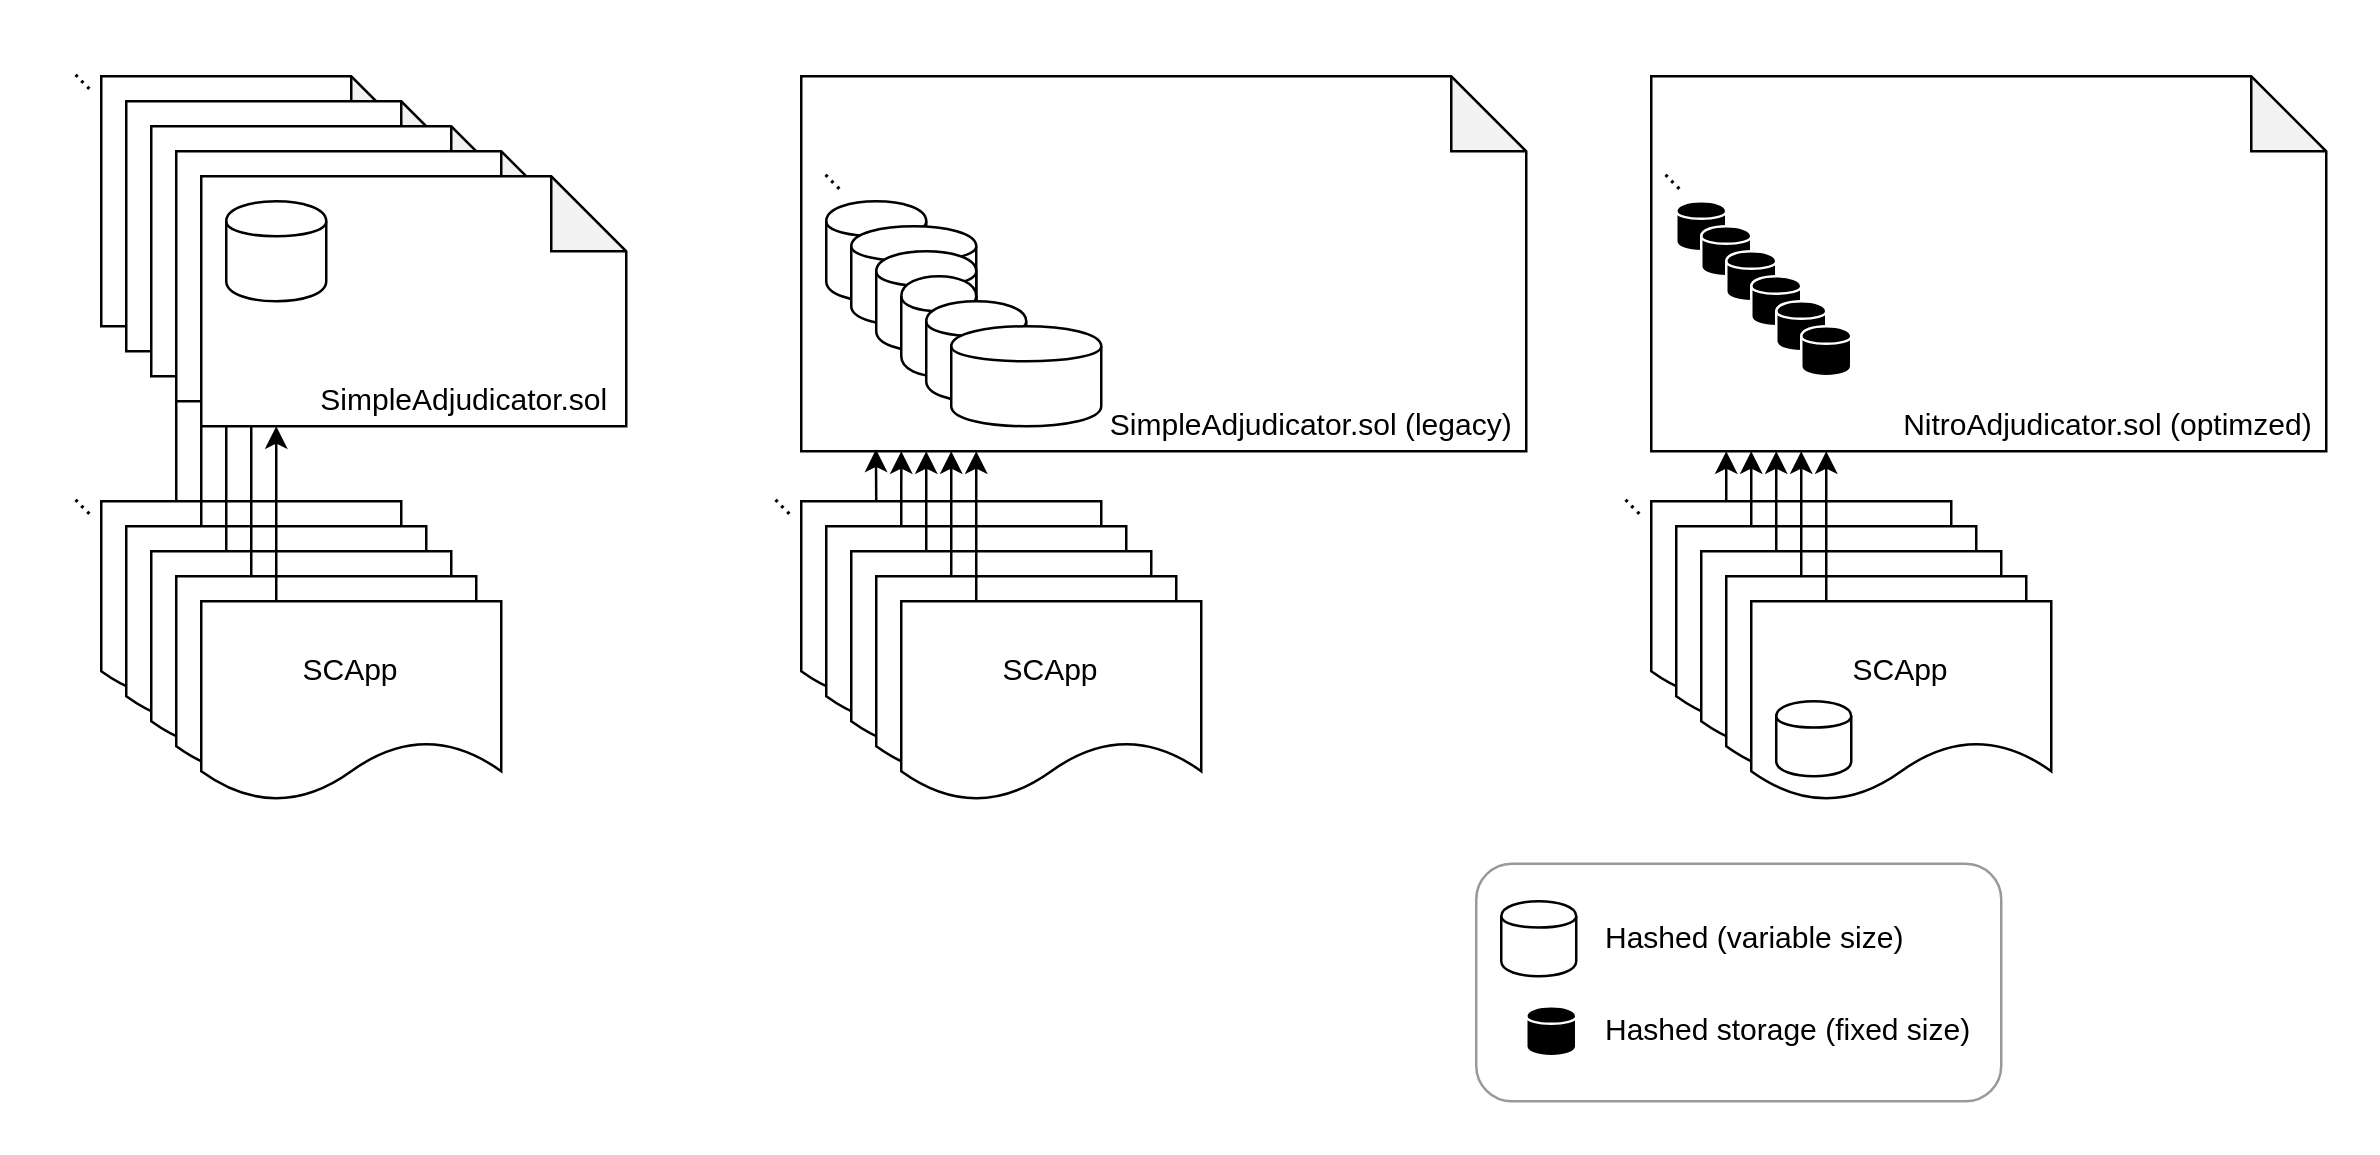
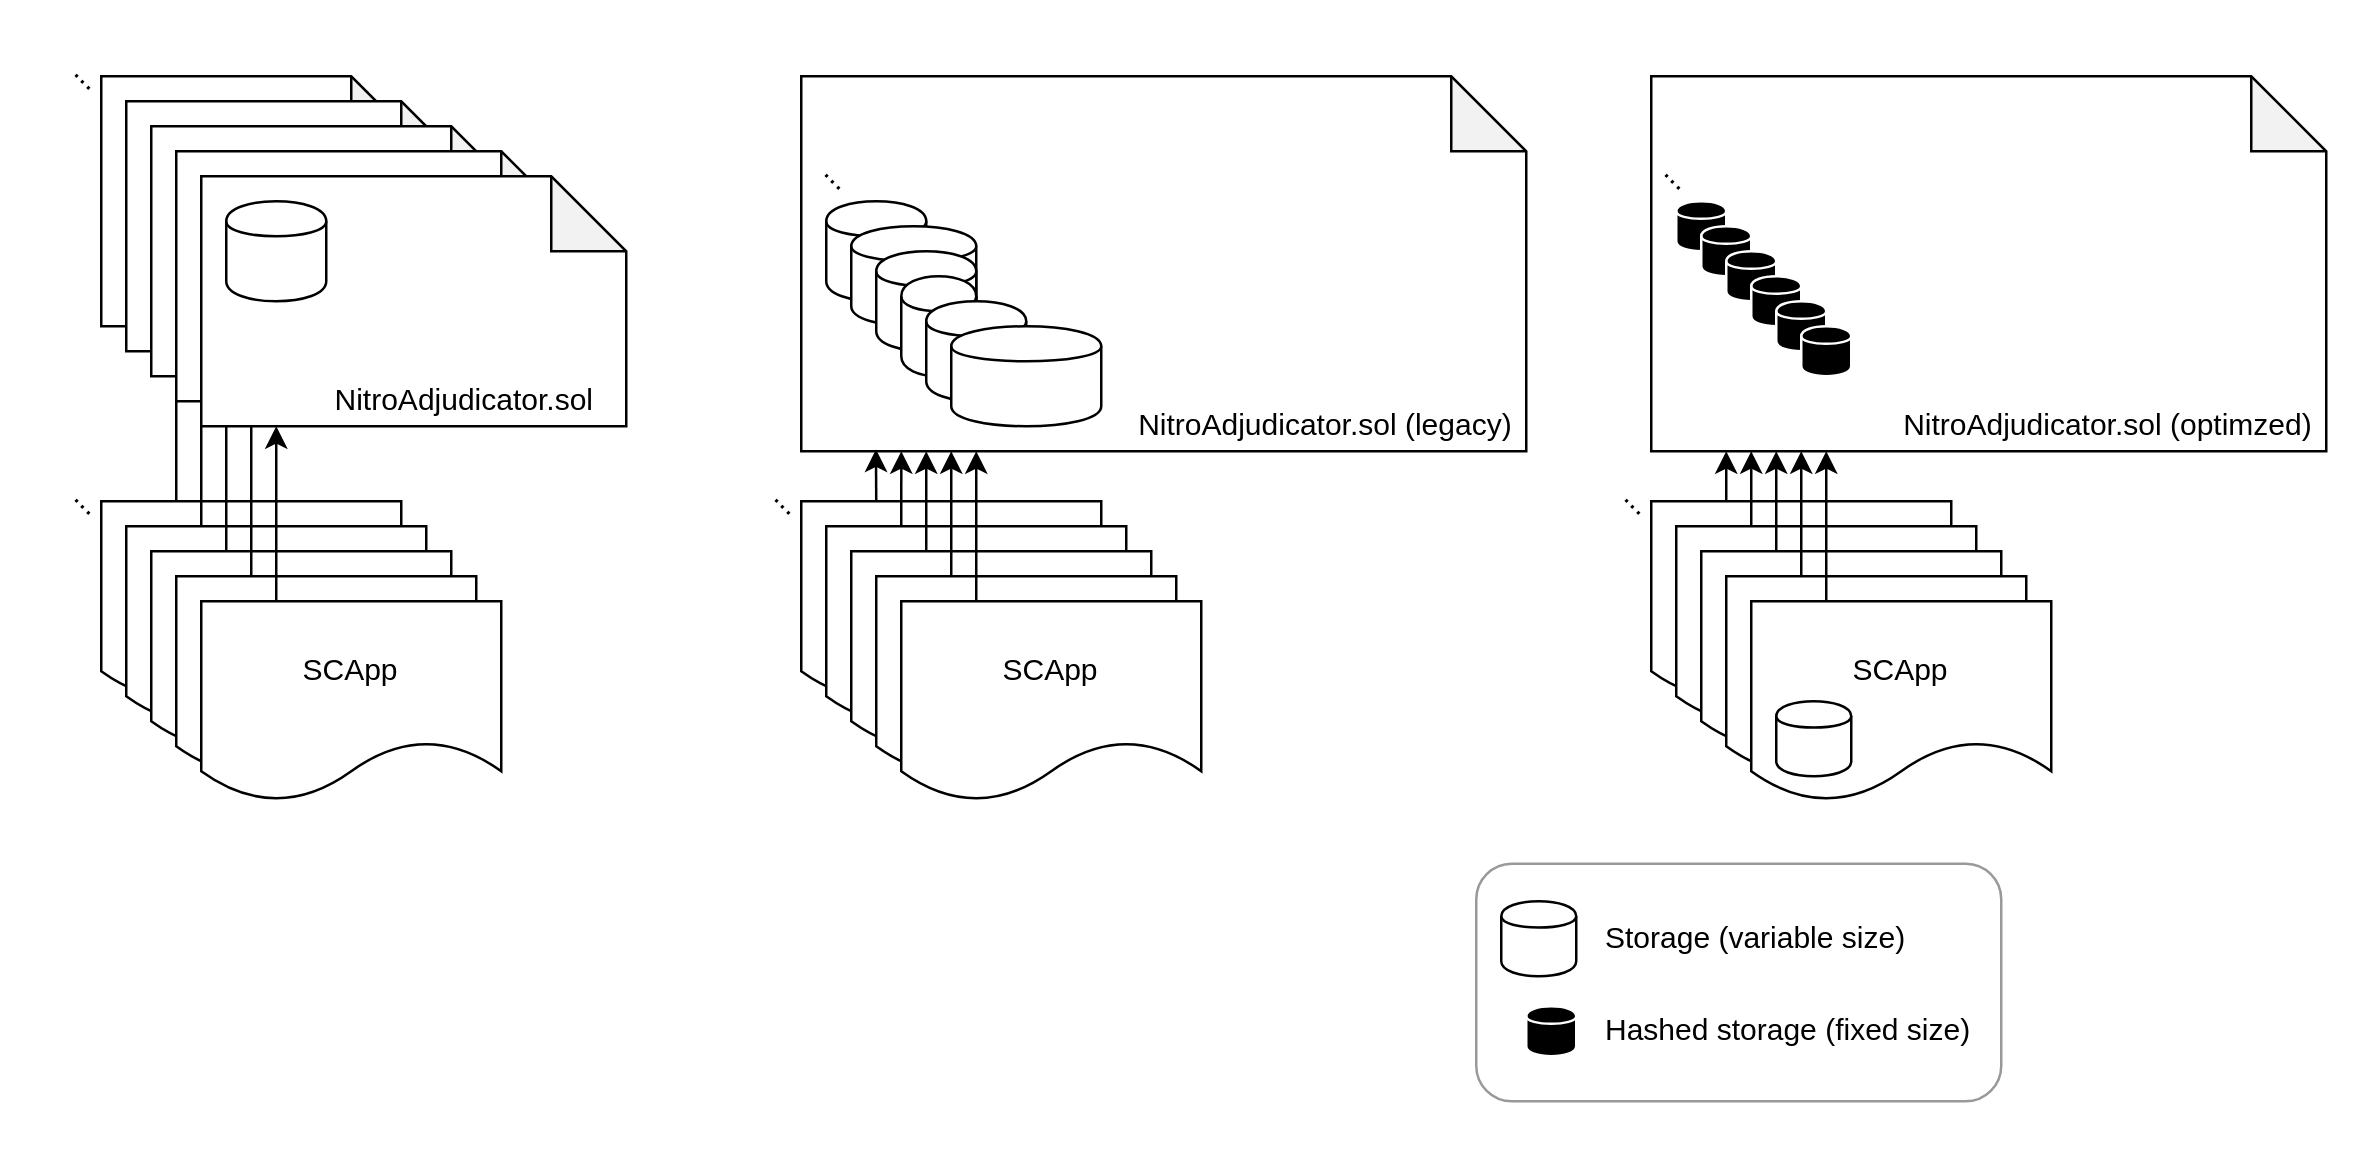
(1297, 264) -> (1301, 264)
(465, 401) -> (465, 401)
(1772, 939) -> (1780, 939)
